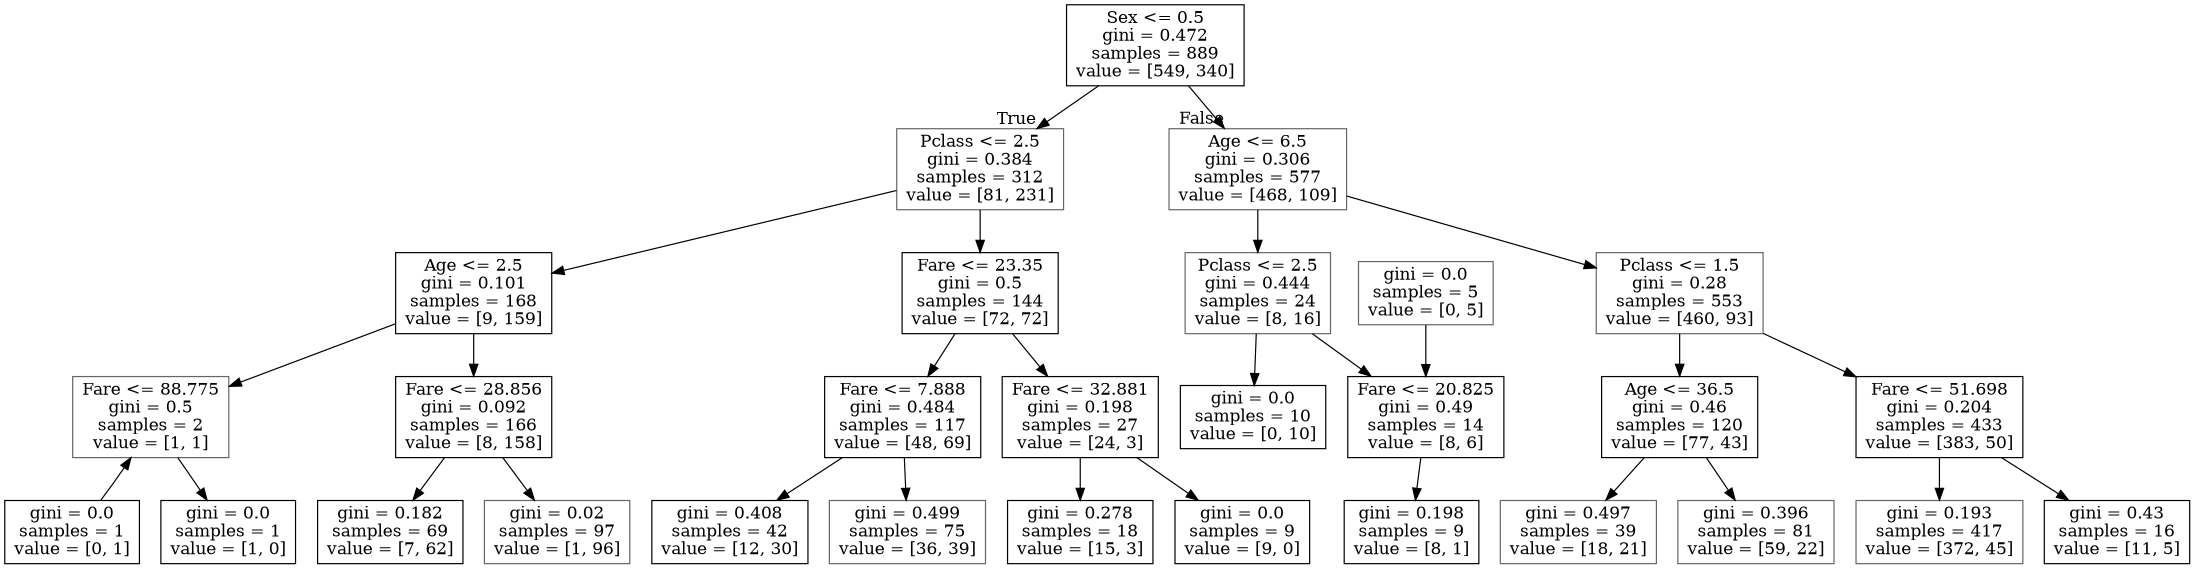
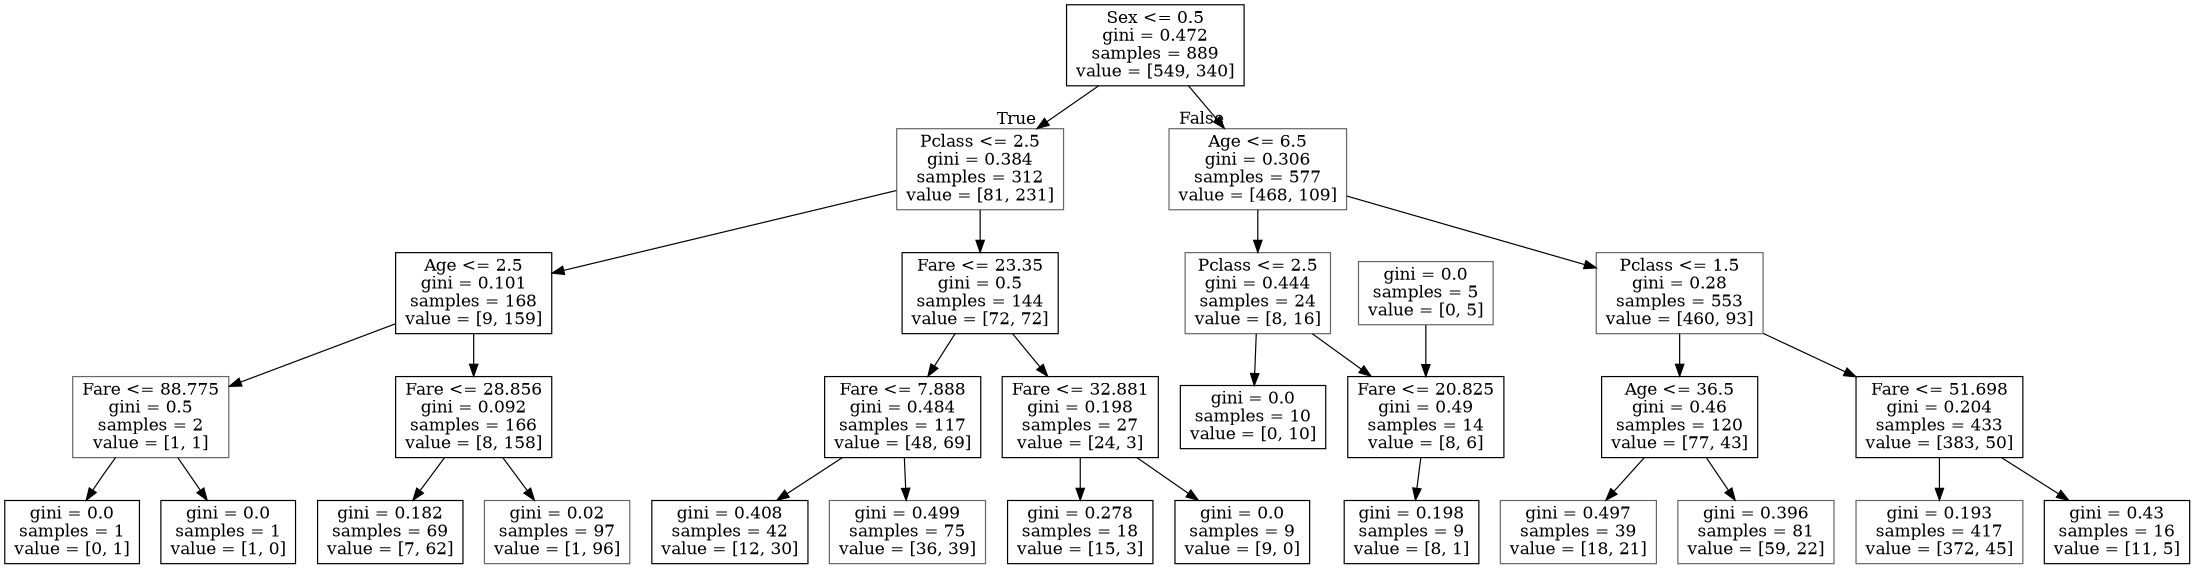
(113, 484) -> (104, 474)
